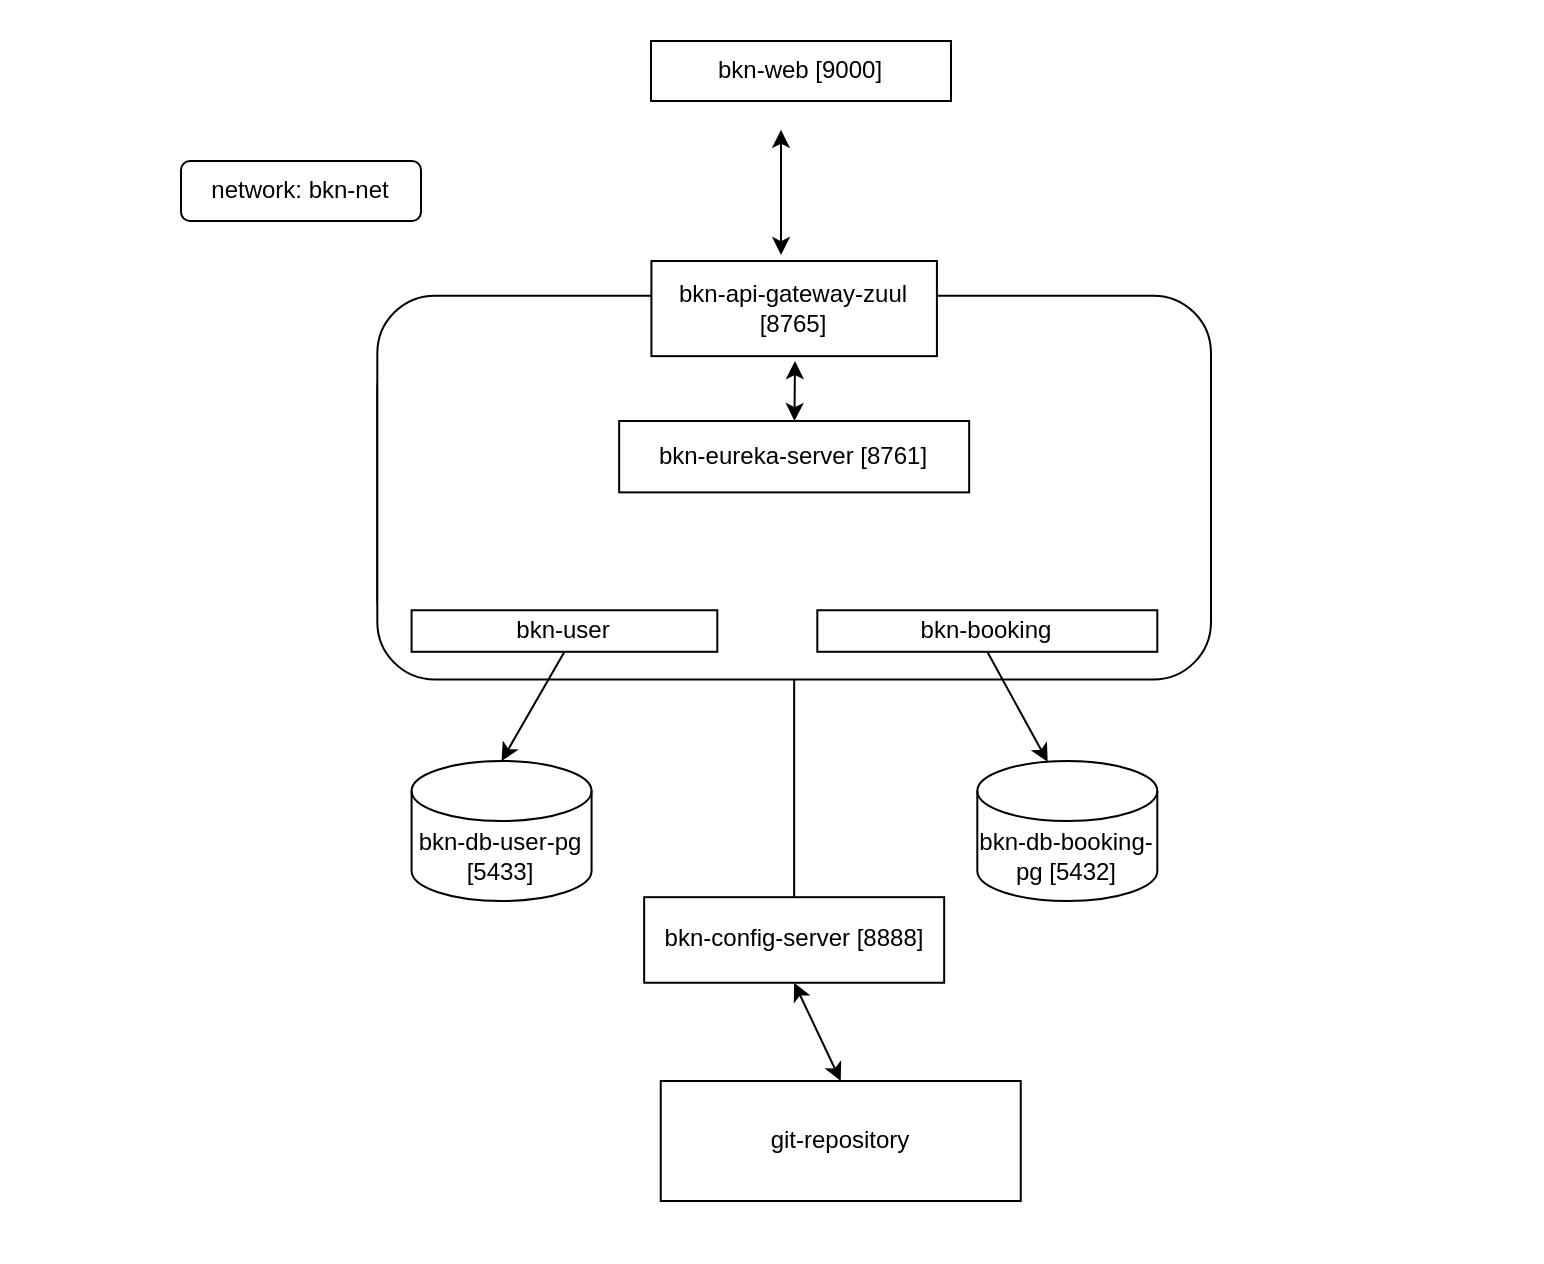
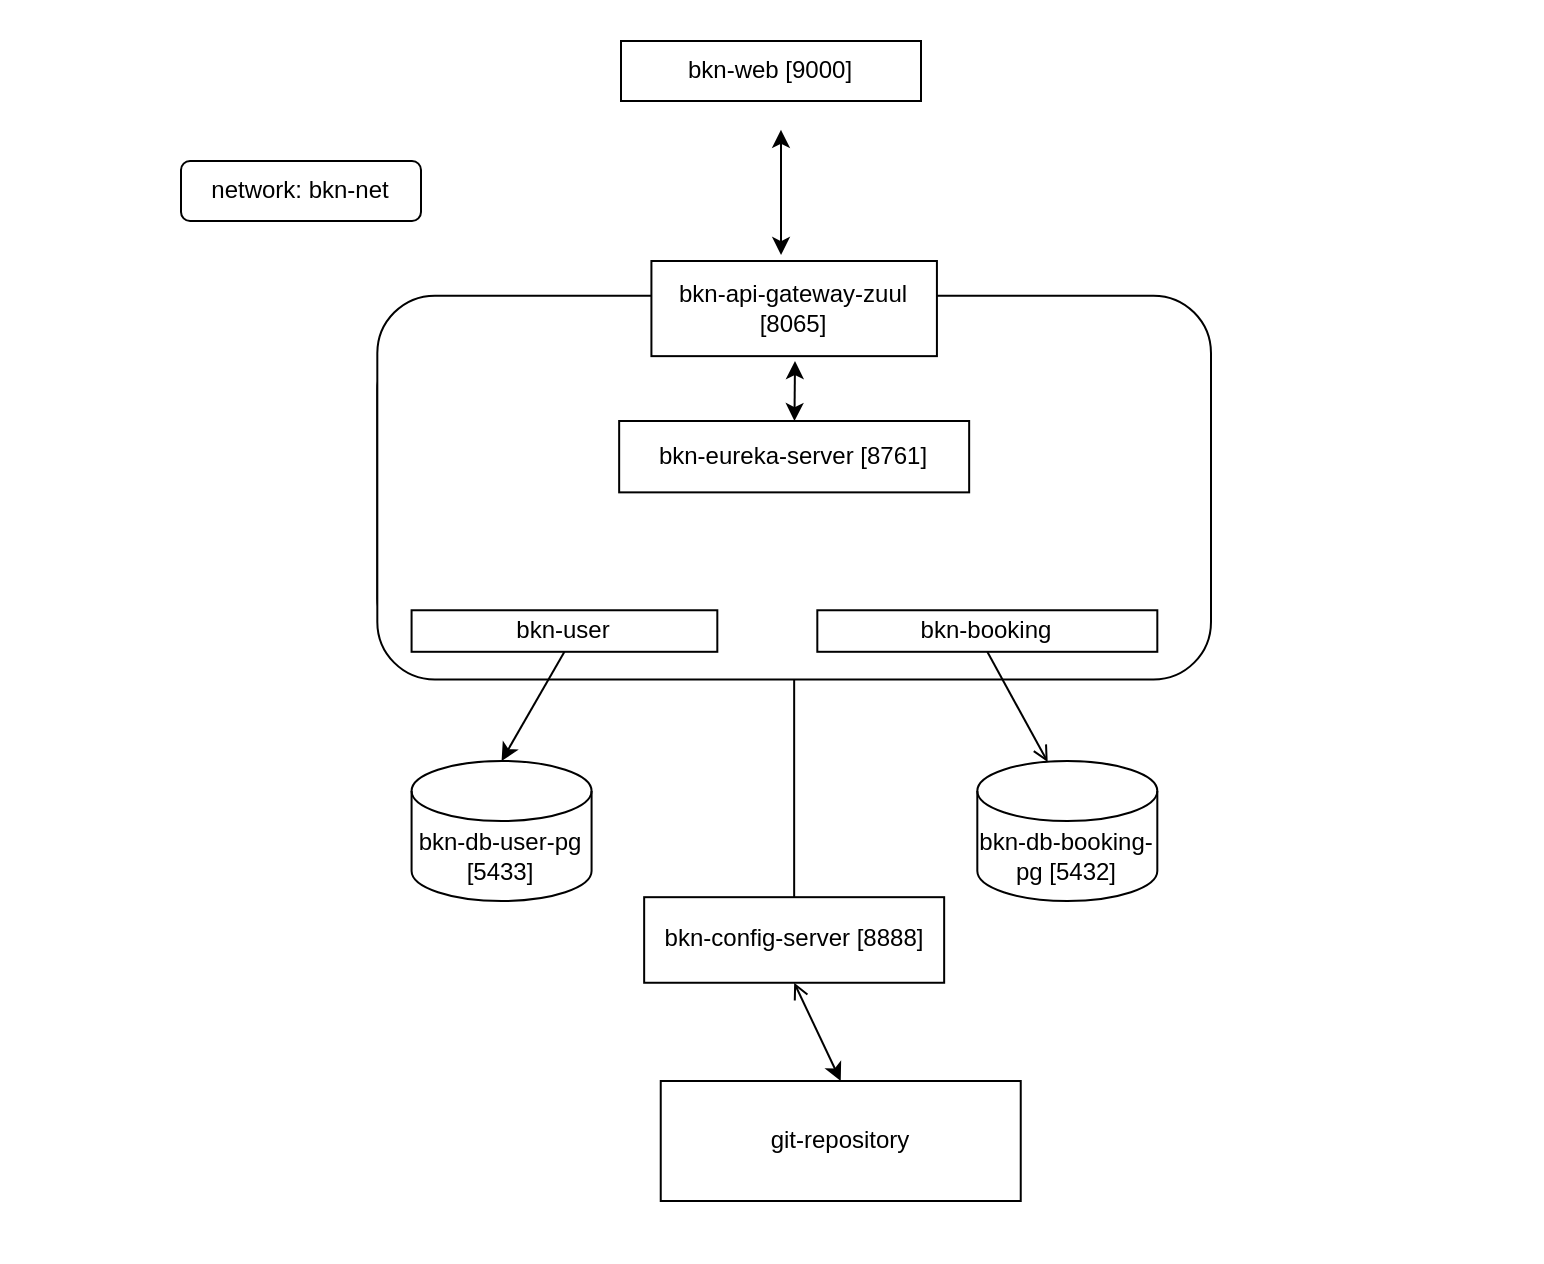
(801, 71) -> (771, 71)
(794, 309) -> (794, 309)
(1041, 749) -> (1042, 751)
(800, 996) -> (799, 992)
